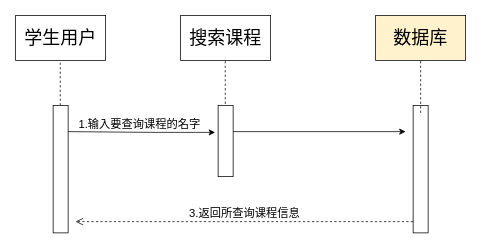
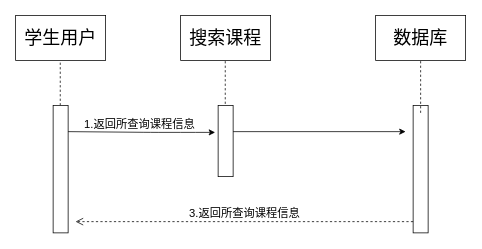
(420, 38) -> (420, 38)
(140, 124) -> (140, 124)
